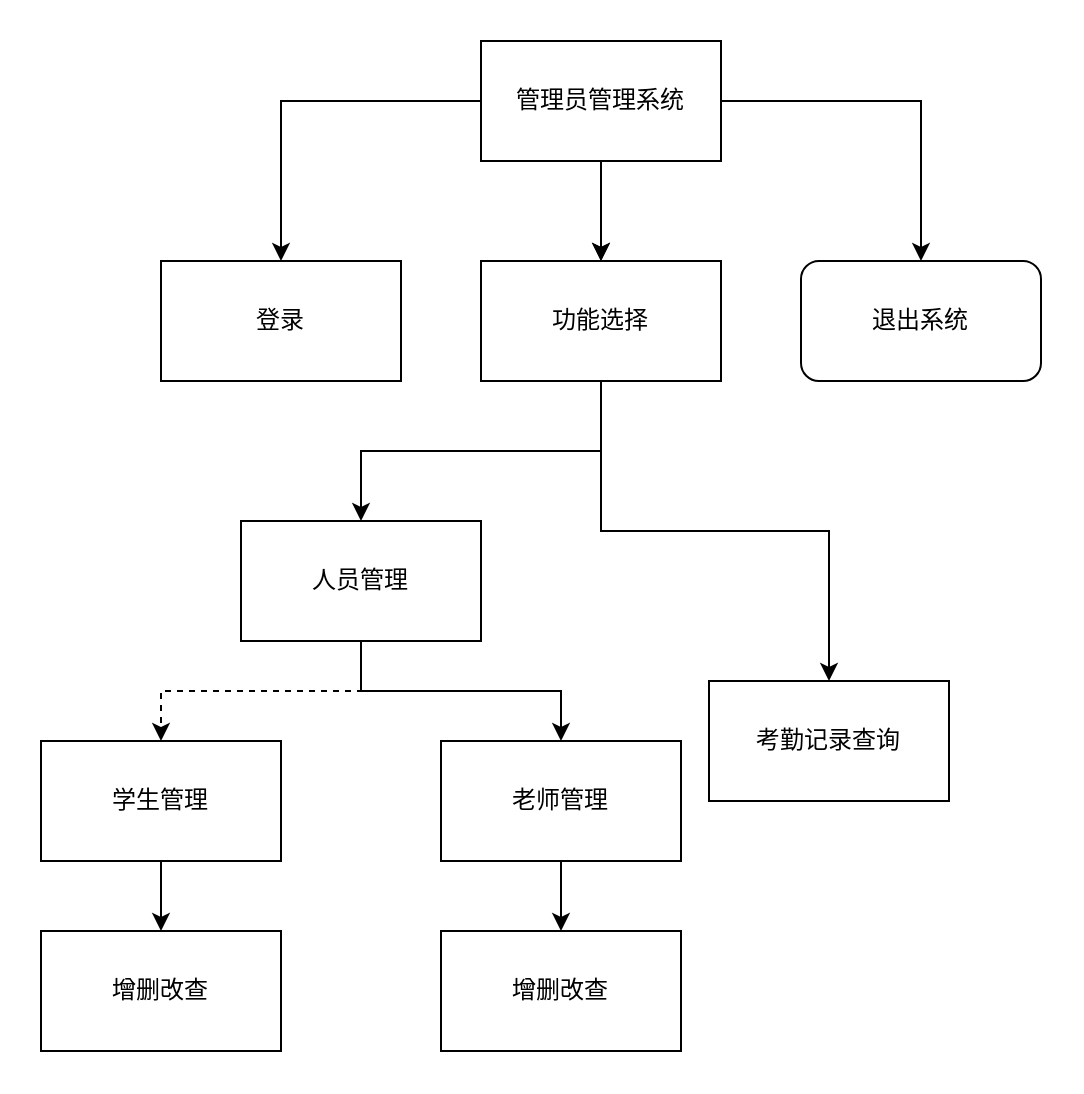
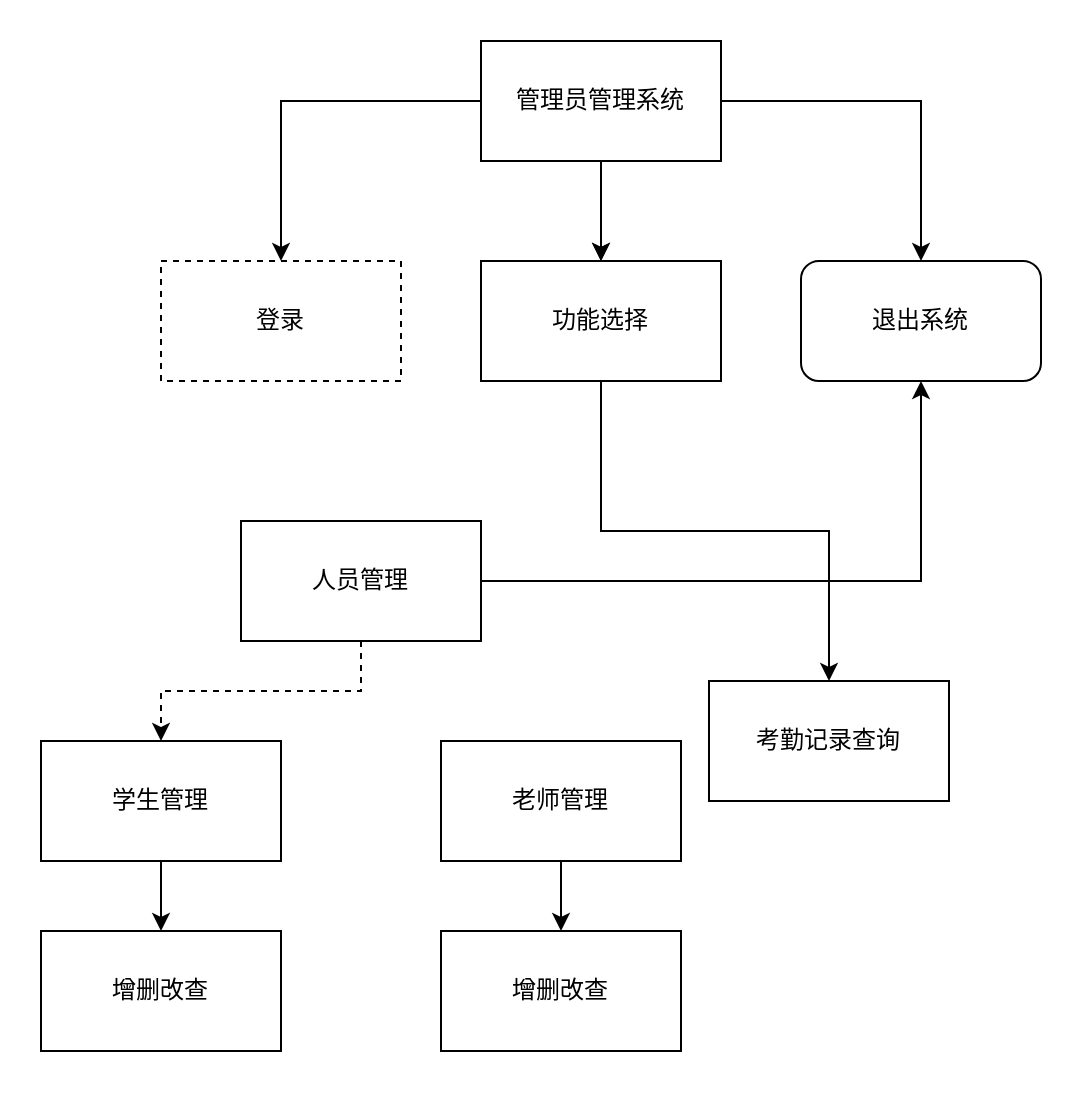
(281, 321) -> (281, 321)
(451, 451) -> none
(481, 691) -> (794, 581)
